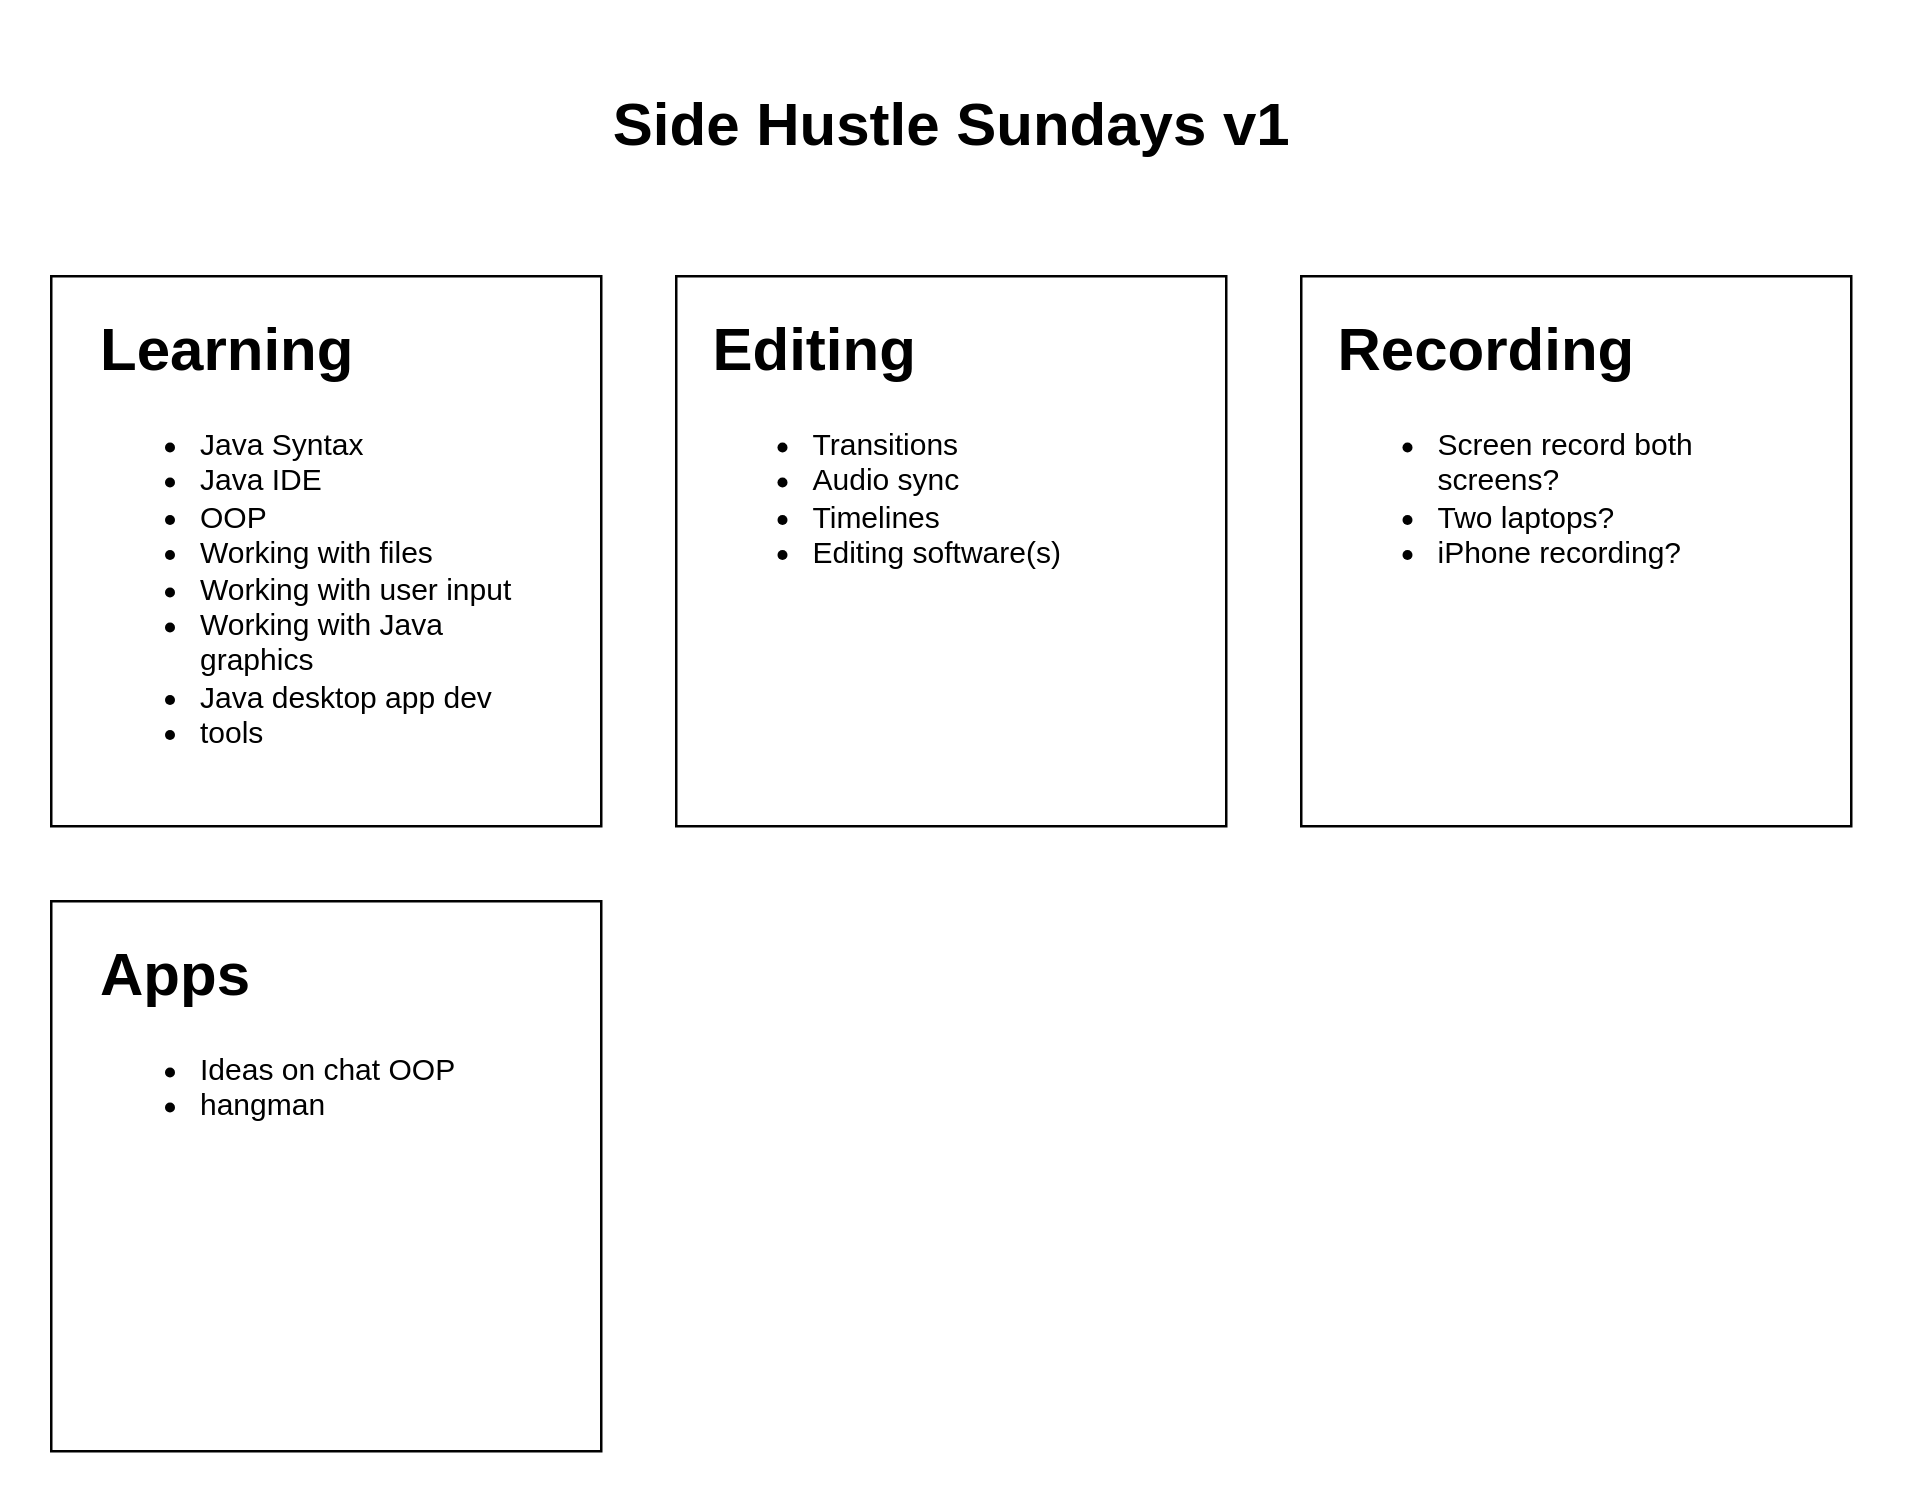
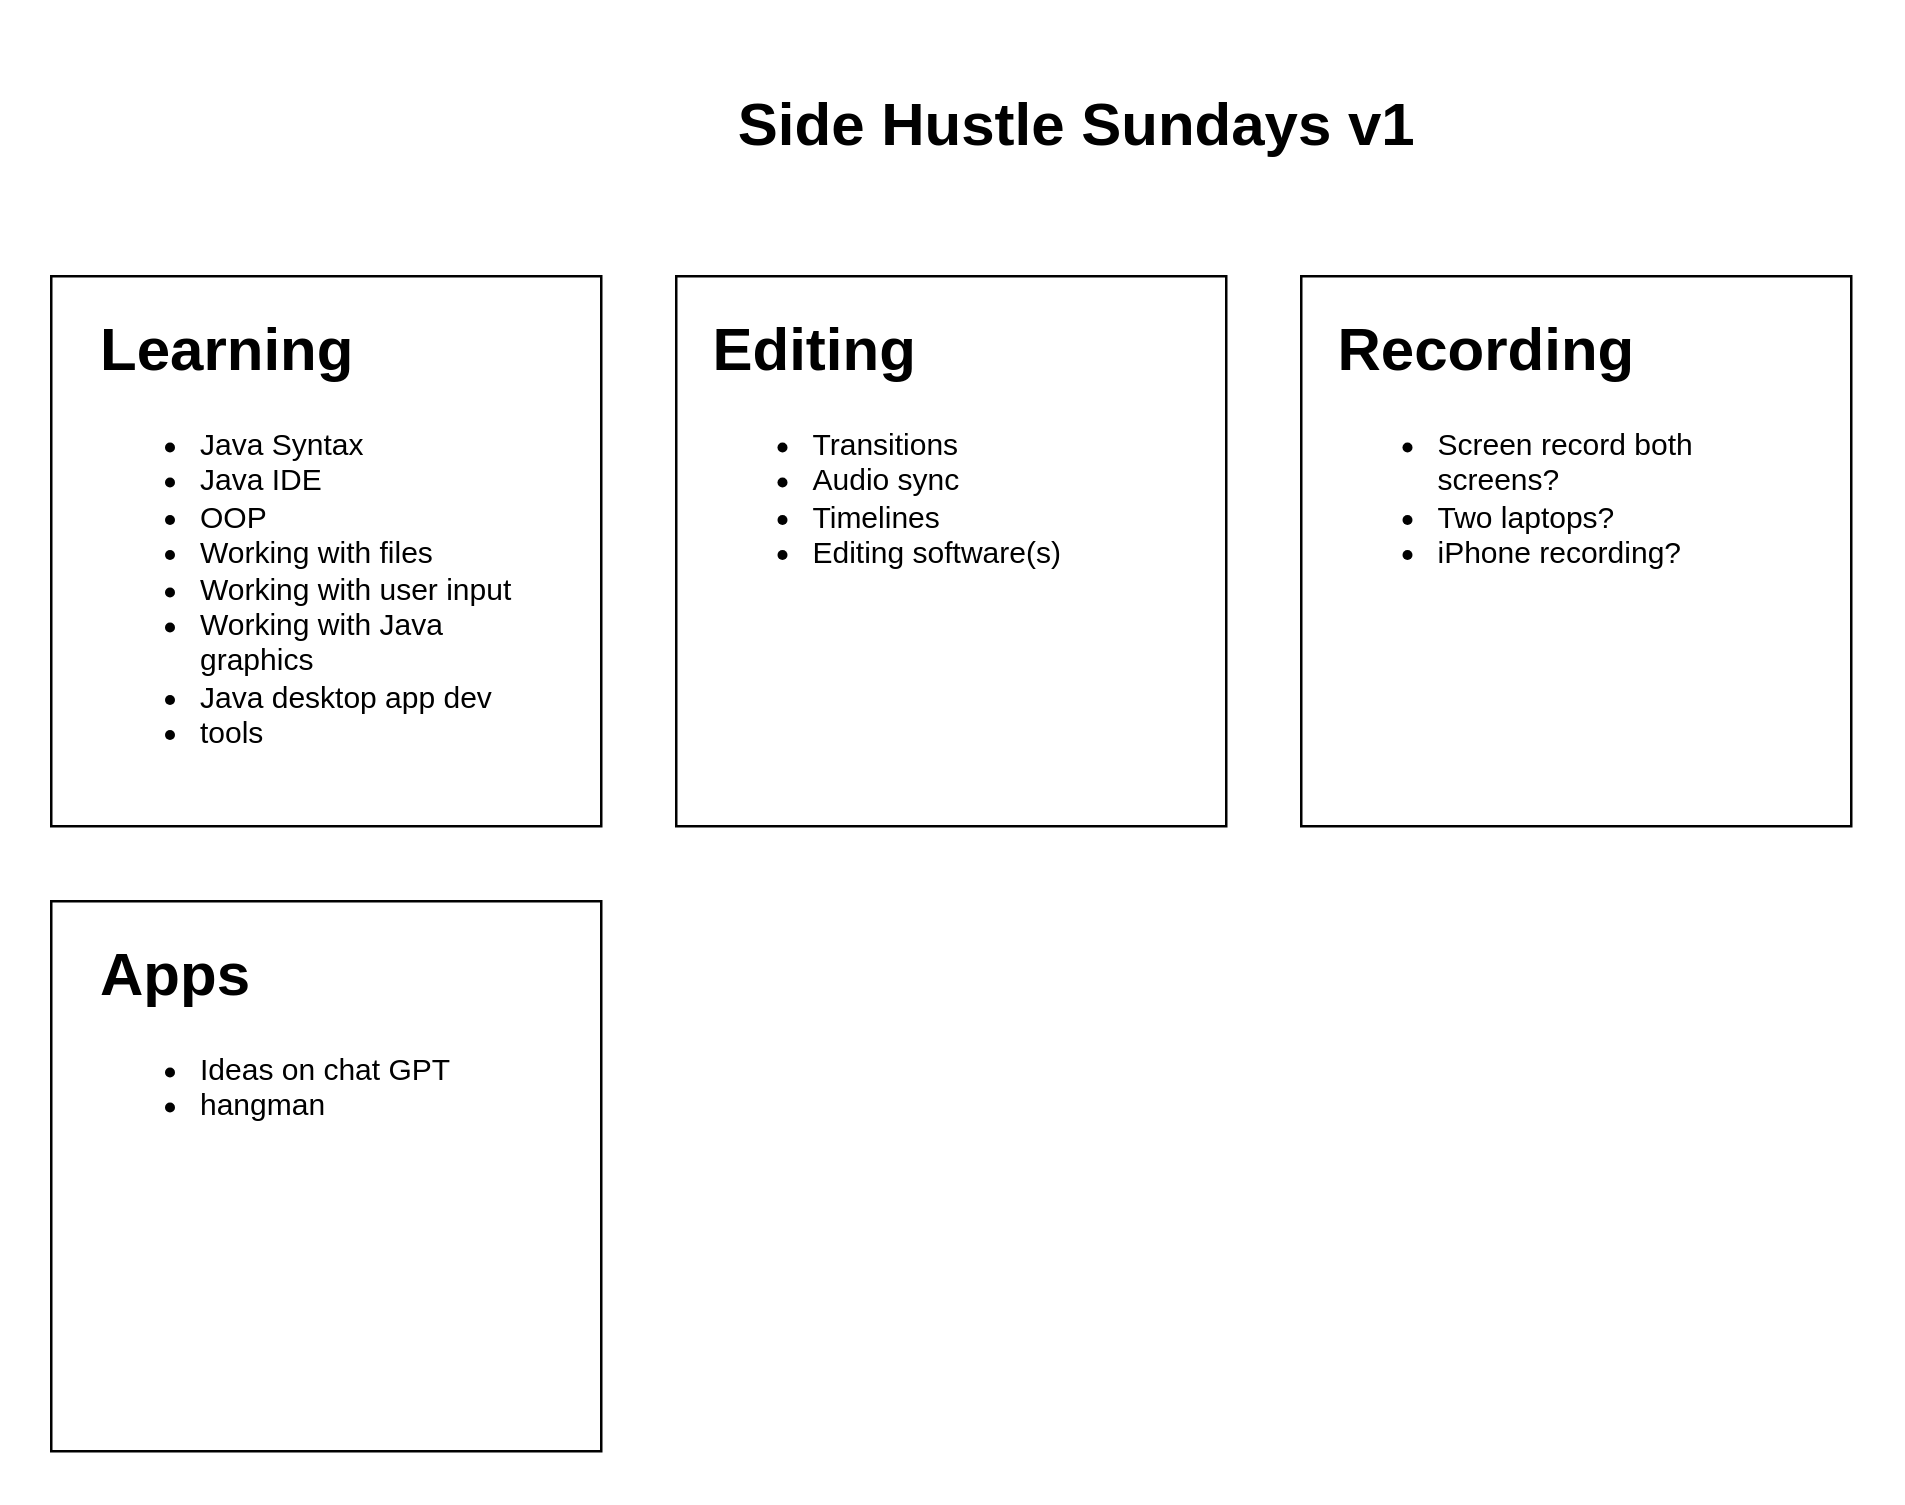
(951, 126) -> (1076, 126)
(232, 955) -> (232, 955)
